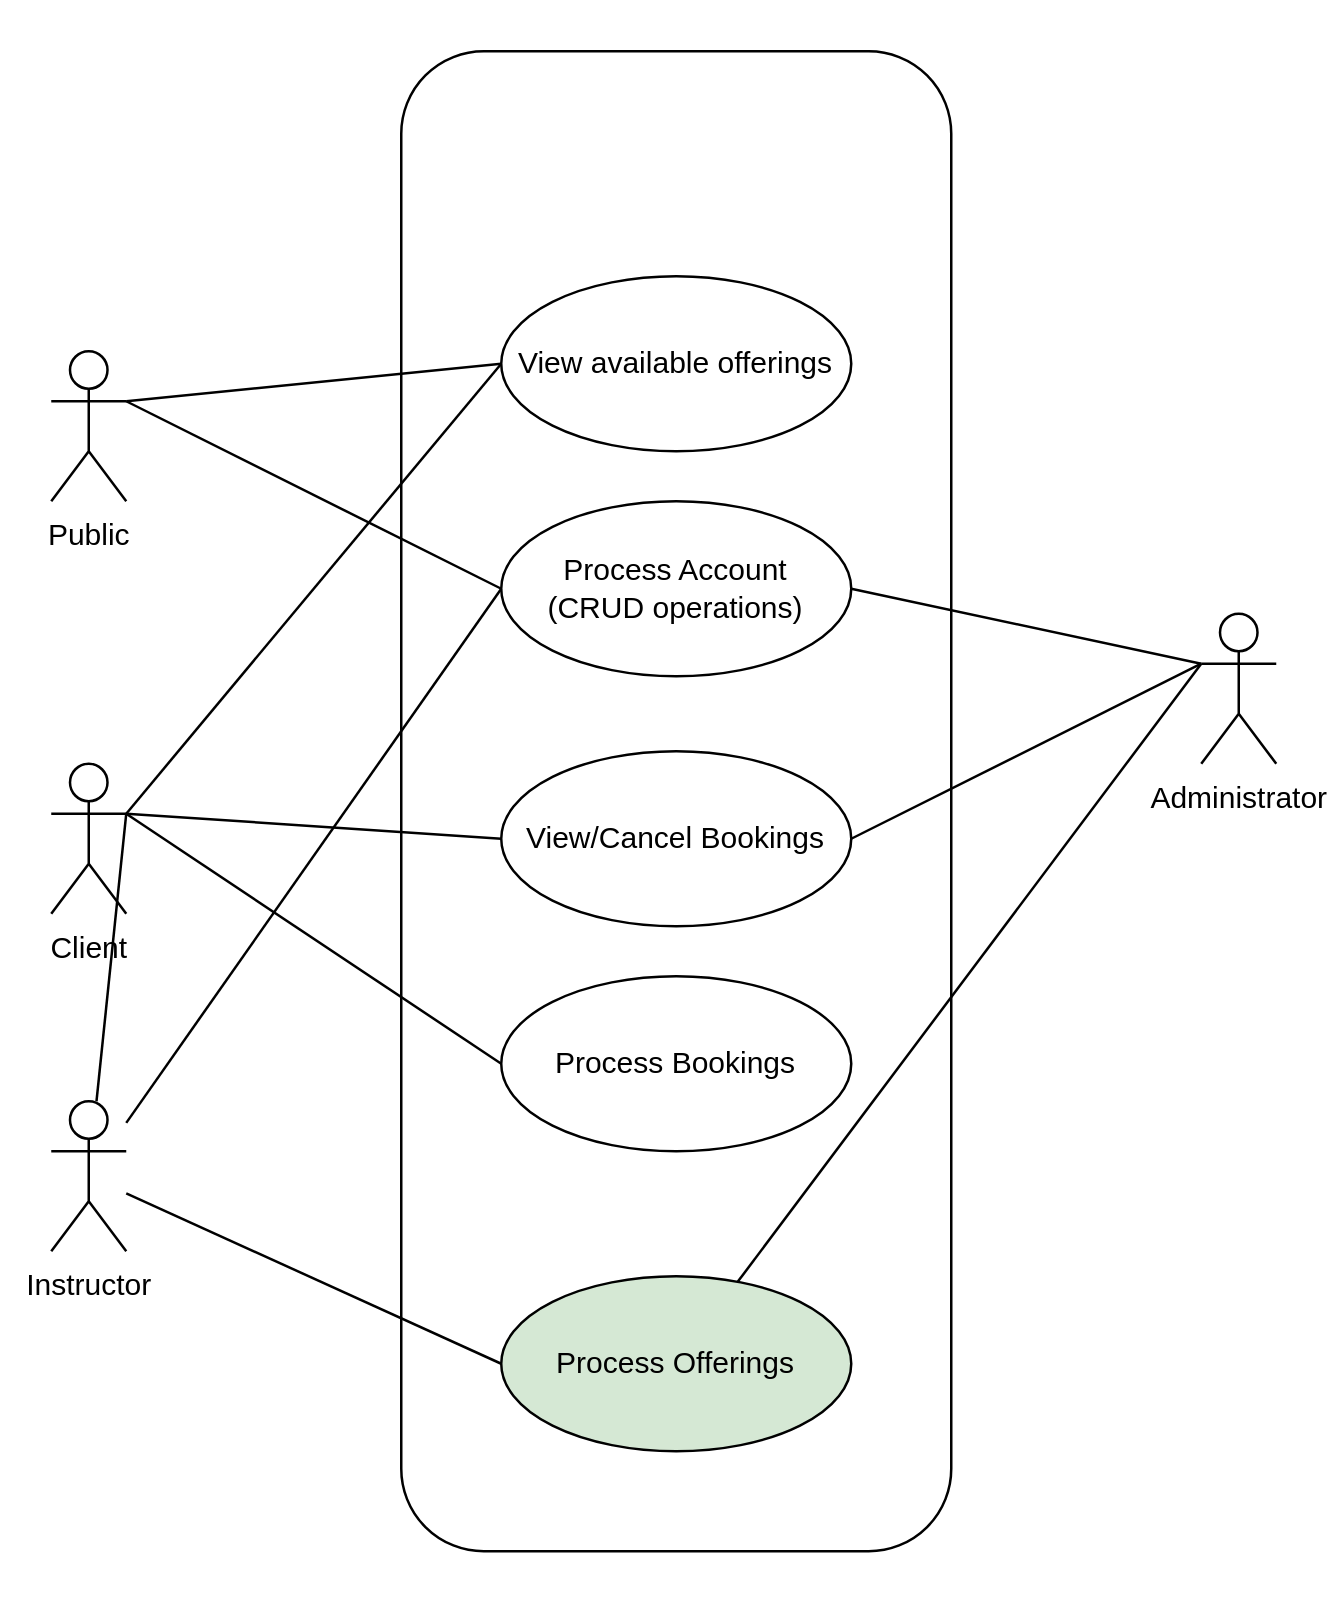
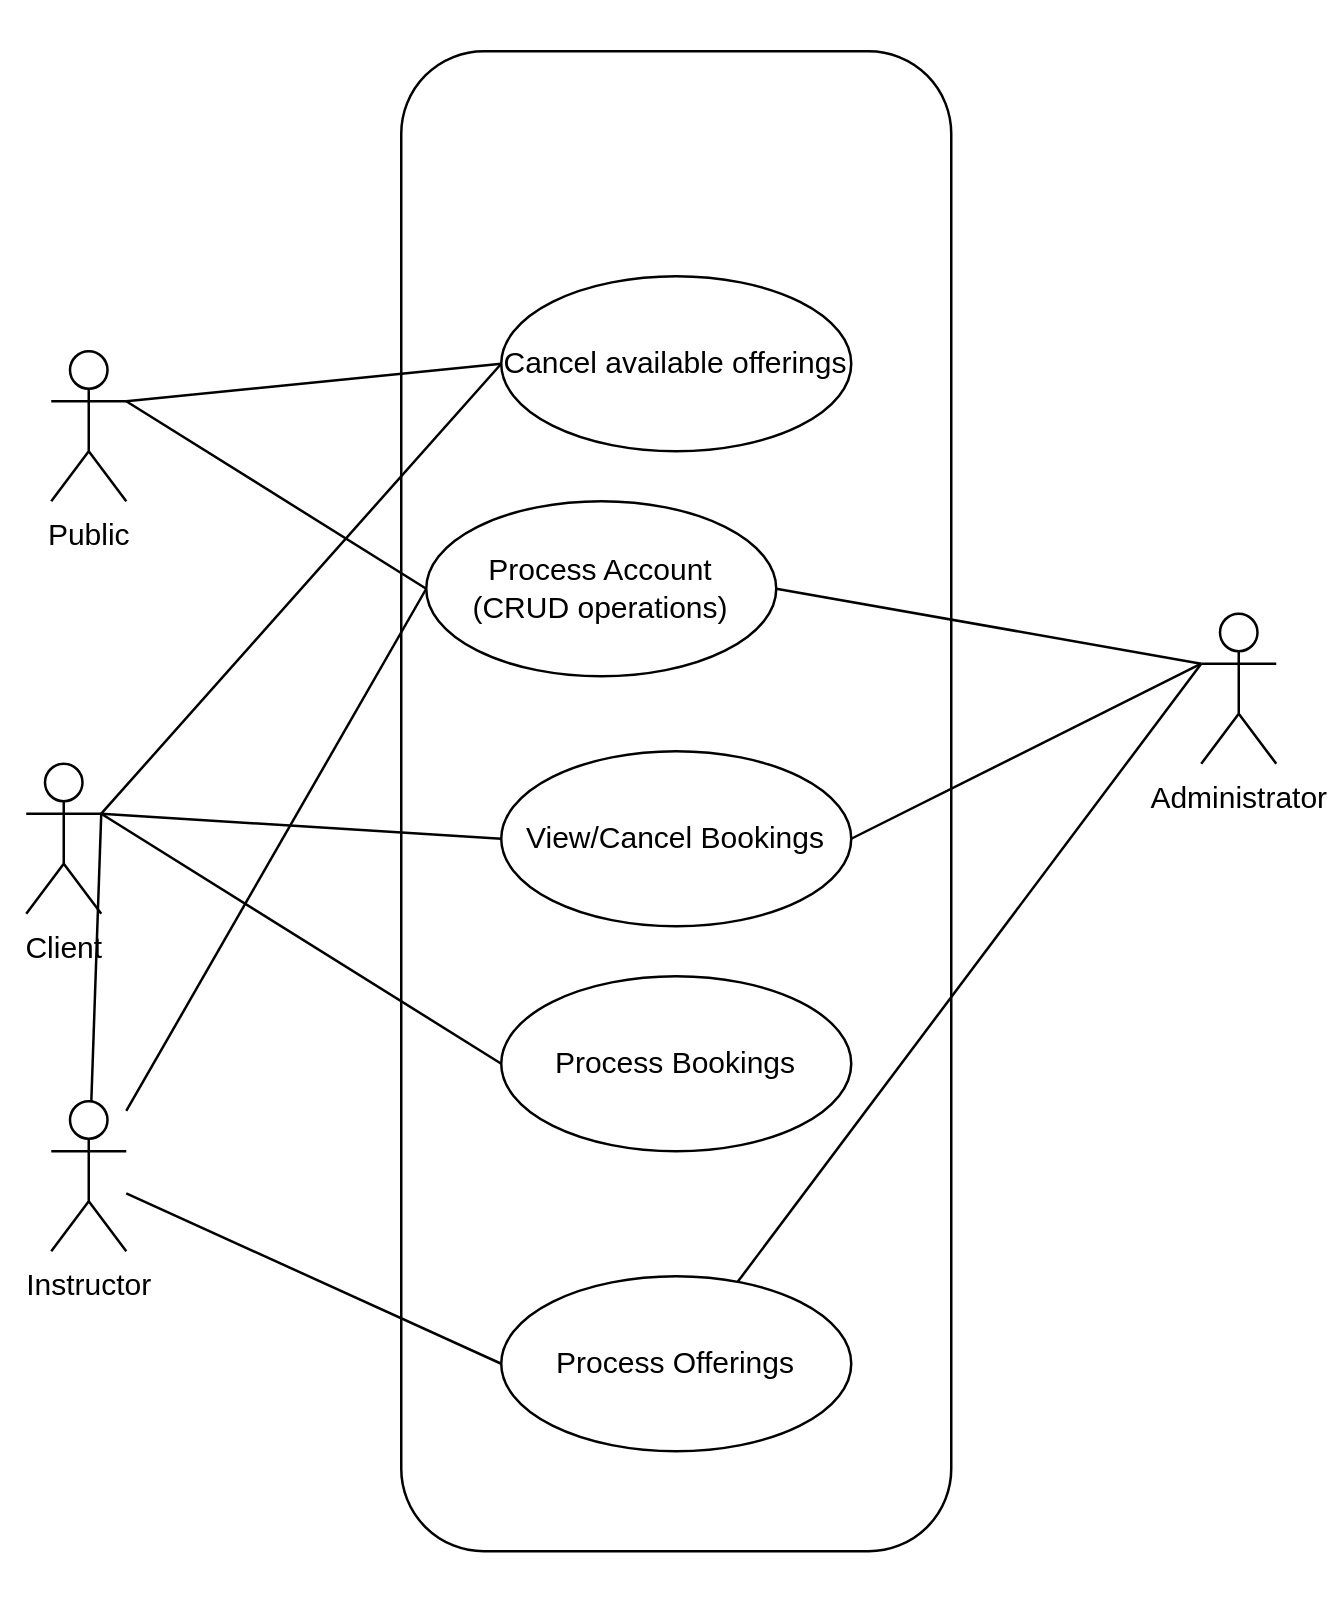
(676, 364) -> (676, 364)
(676, 589) -> (601, 589)
(89, 839) -> (64, 839)
(676, 1364) -> (676, 1364)
